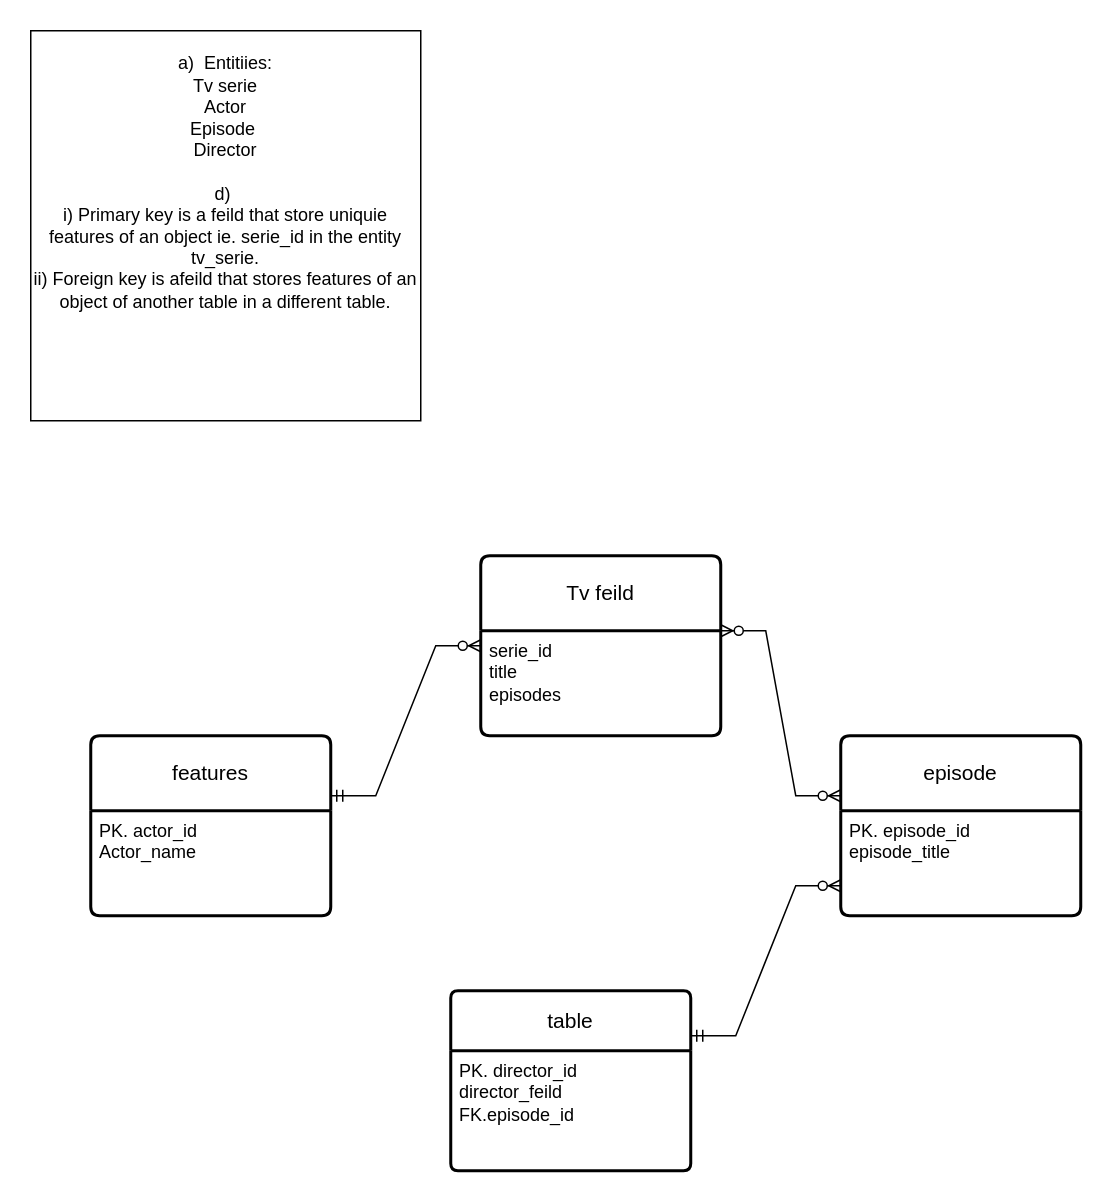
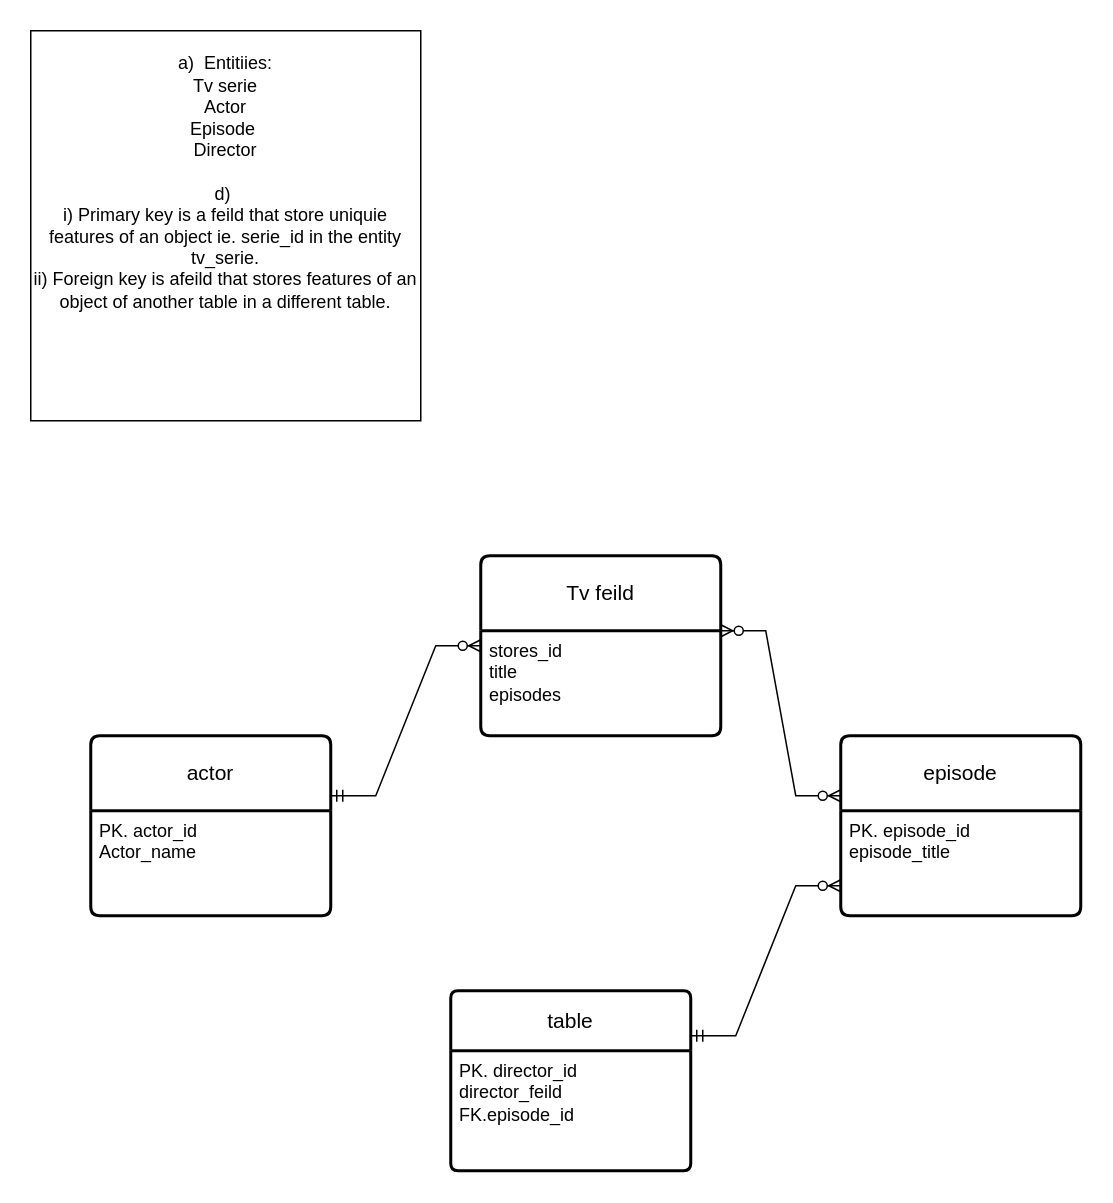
(528, 674) -> (533, 674)
(211, 773) -> (211, 773)
